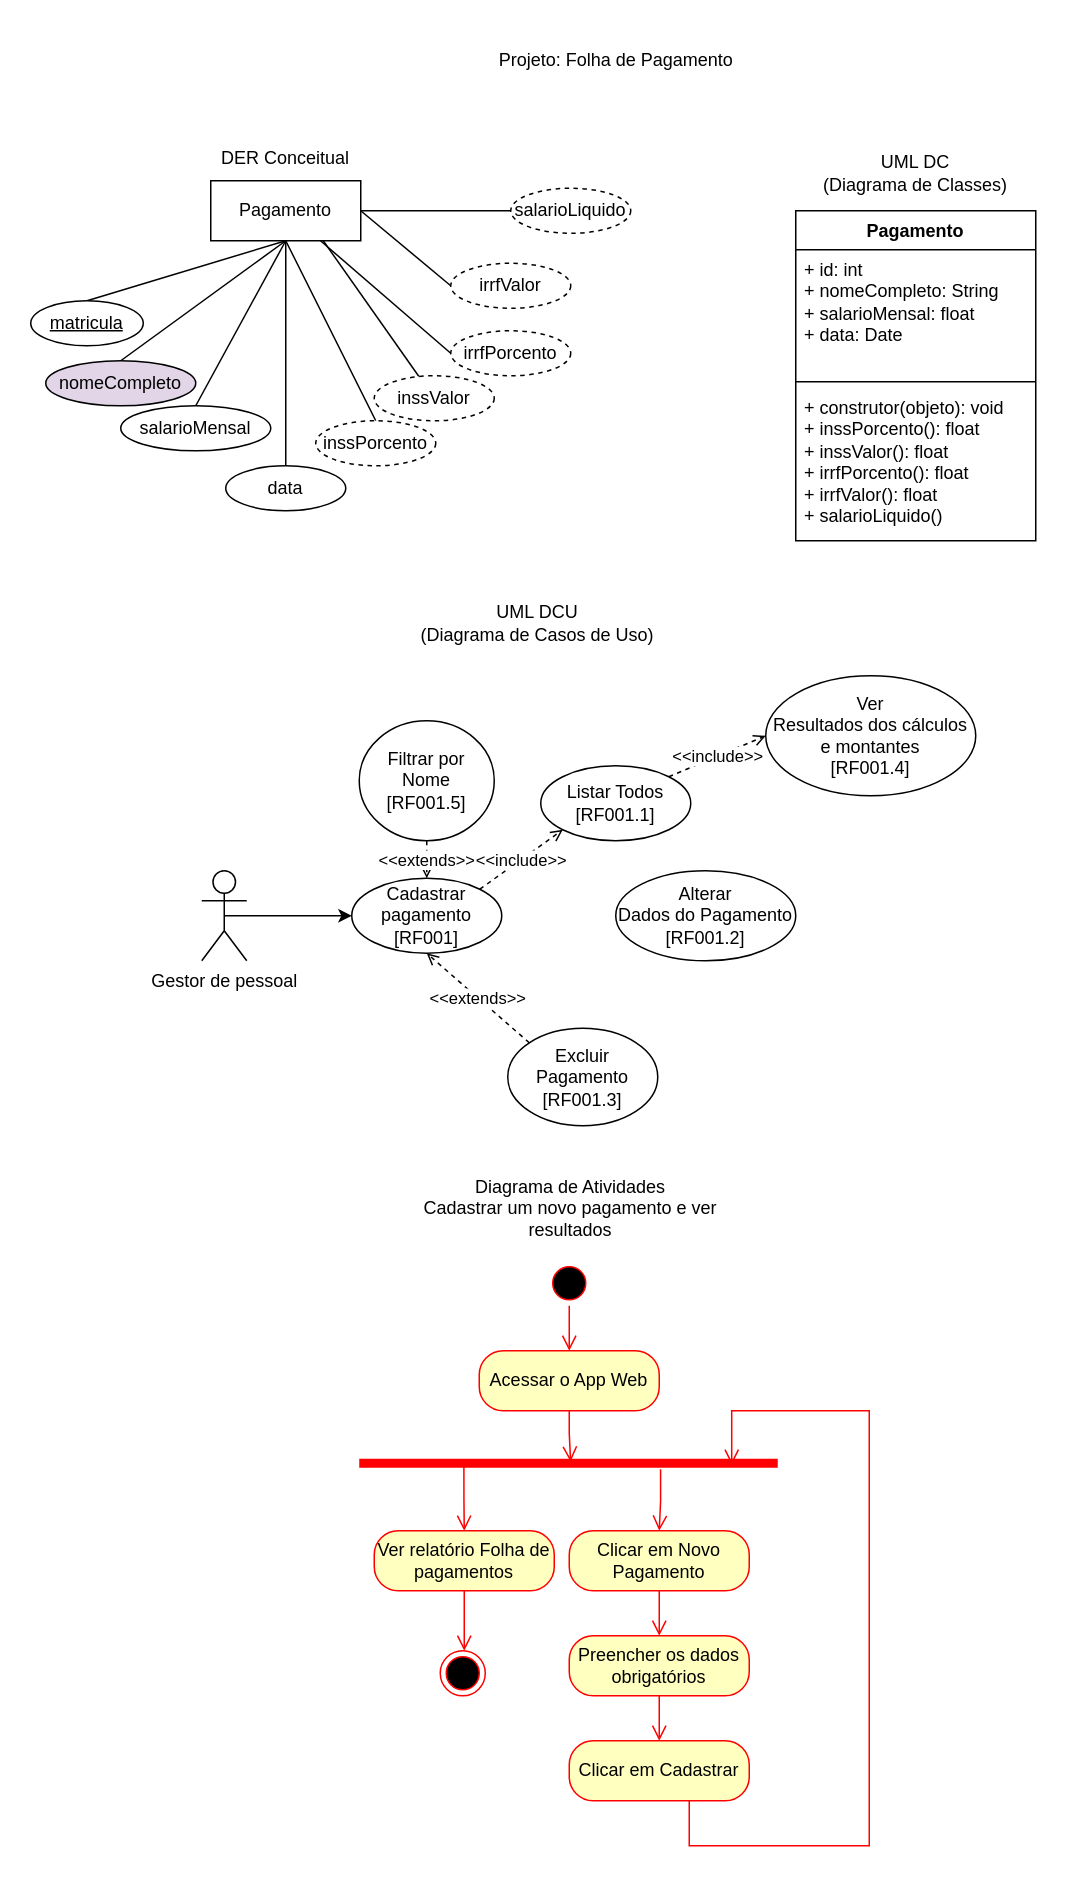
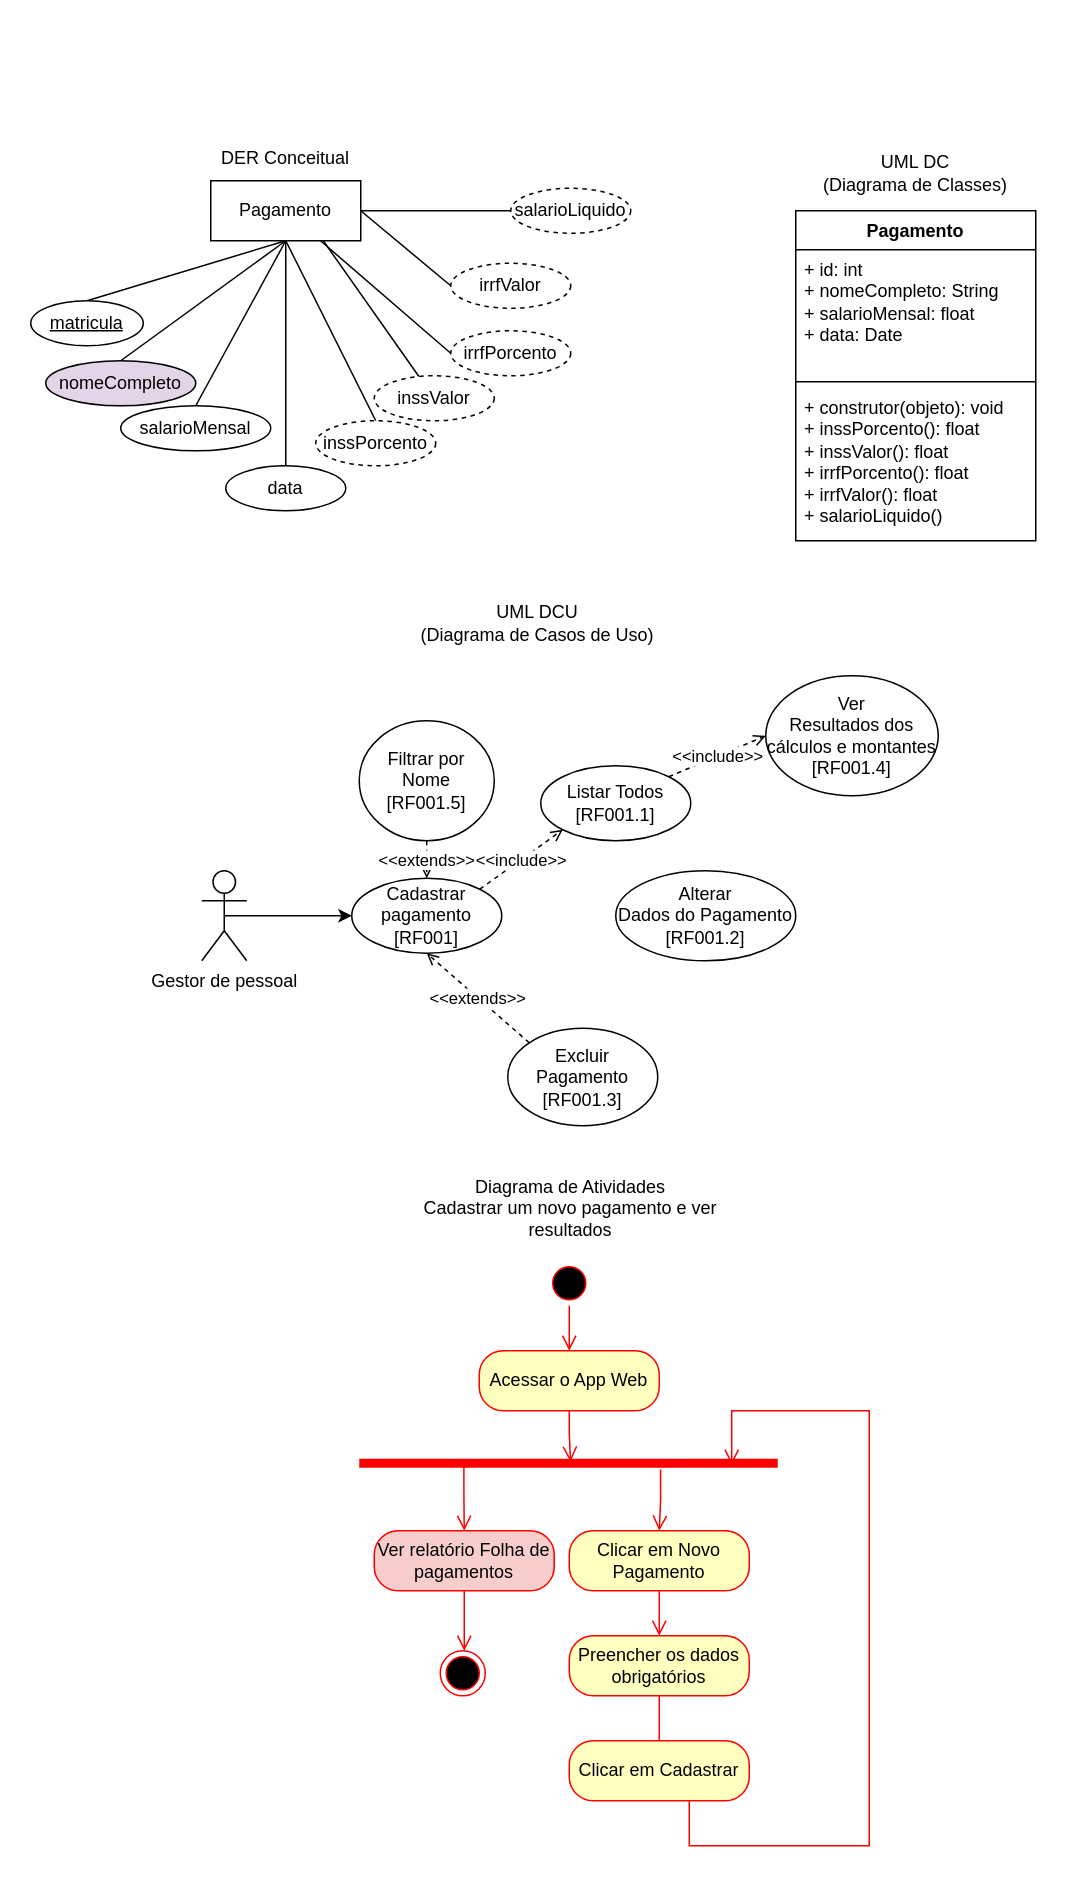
(616, 61) -> none
(871, 736) -> (852, 736)
(464, 1561) -> (464, 1561)
(659, 1734) -> (659, 1735)
